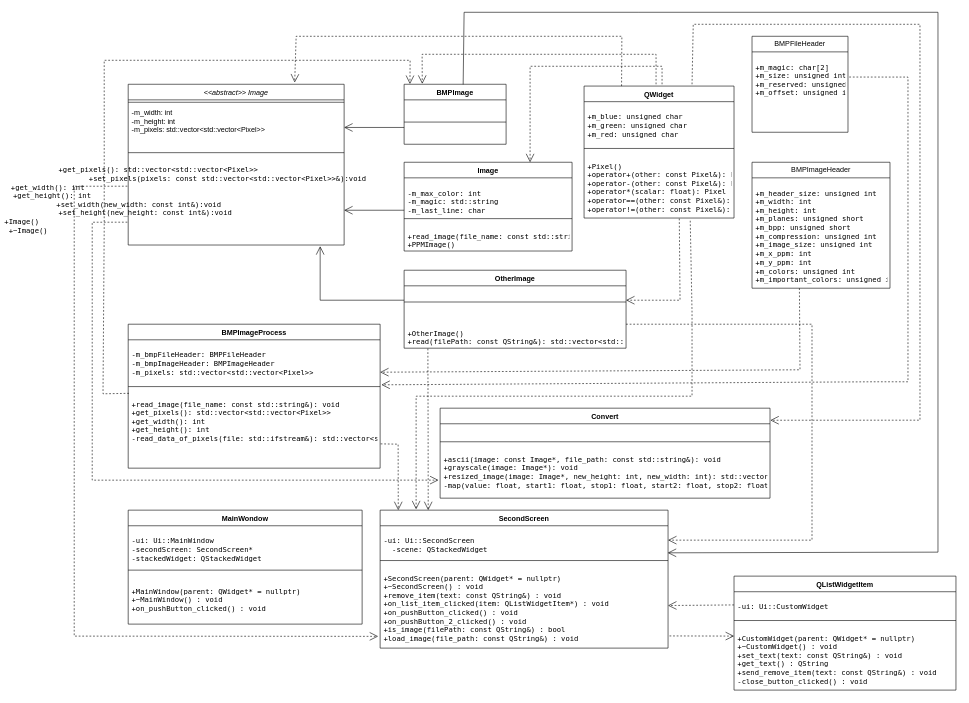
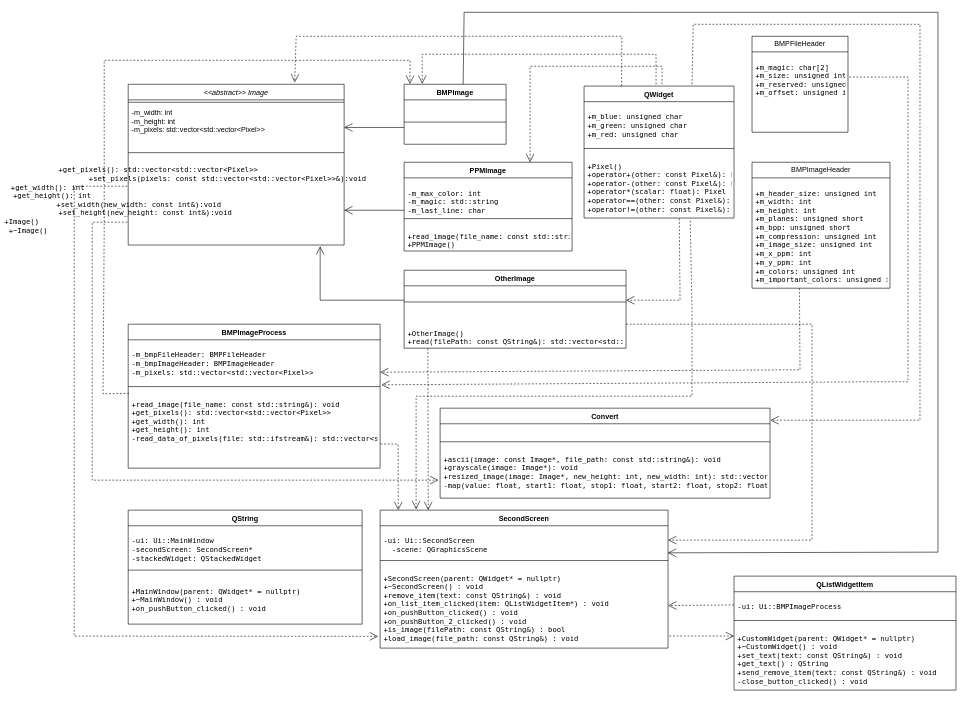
(488, 171) -> (488, 171)
(245, 519) -> (245, 519)
(425, 539) -> (425, 539)
(773, 600) -> (780, 600)
